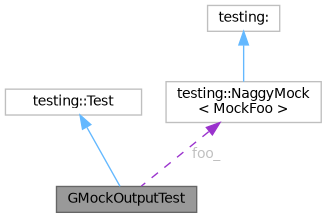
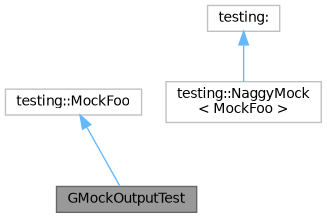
(74, 102) -> (74, 102)
(175, 159) -> none
